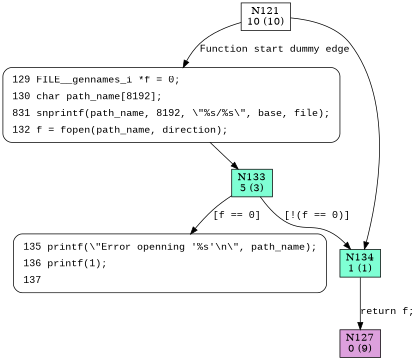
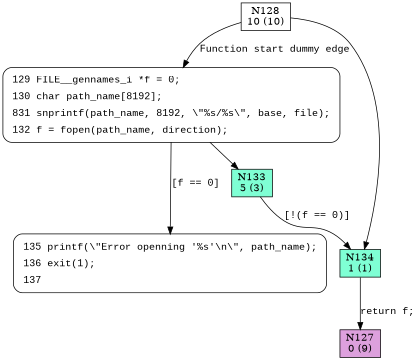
(266, 17) -> (266, 17)
(212, 211) -> (171, 184)
(77, 263) -> (72, 263)
